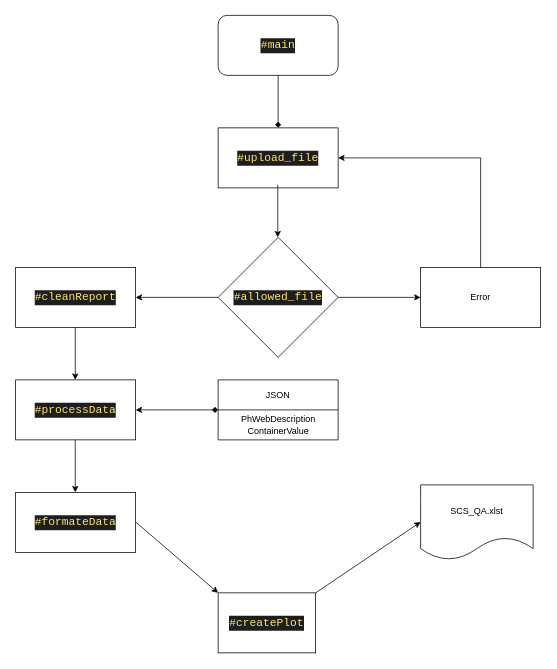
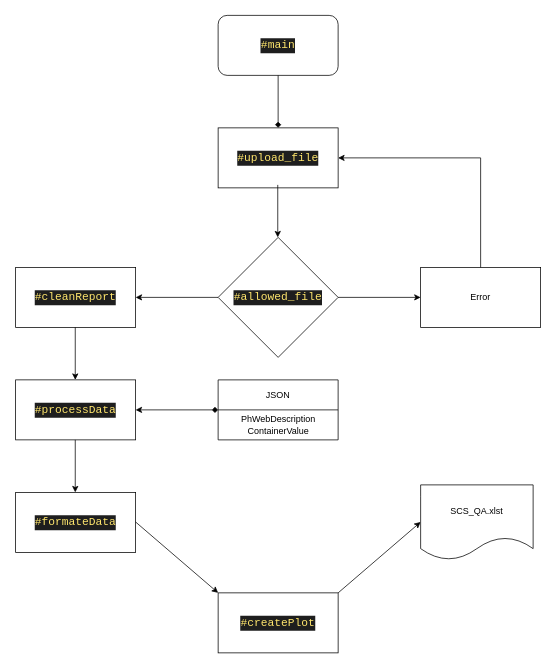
(267, 623) -> (278, 623)
